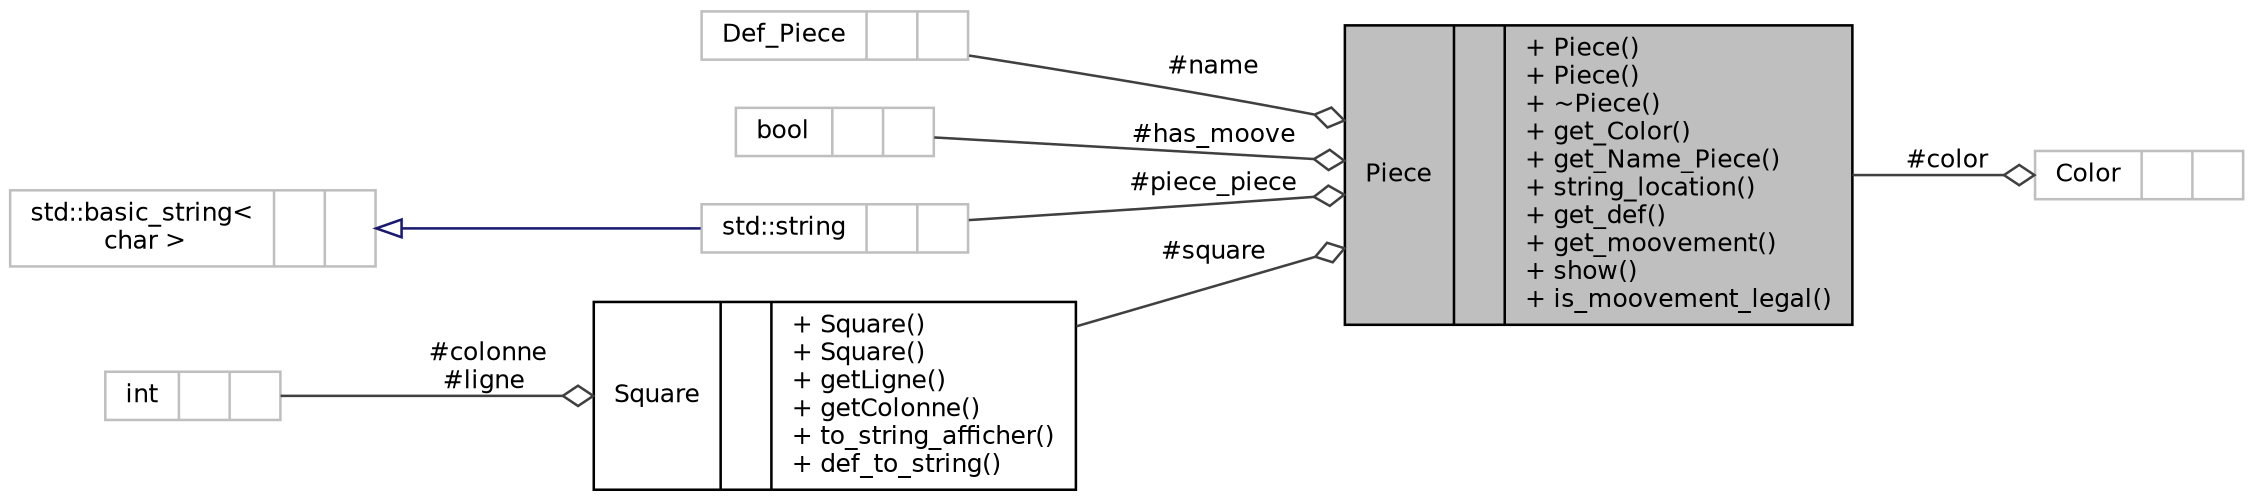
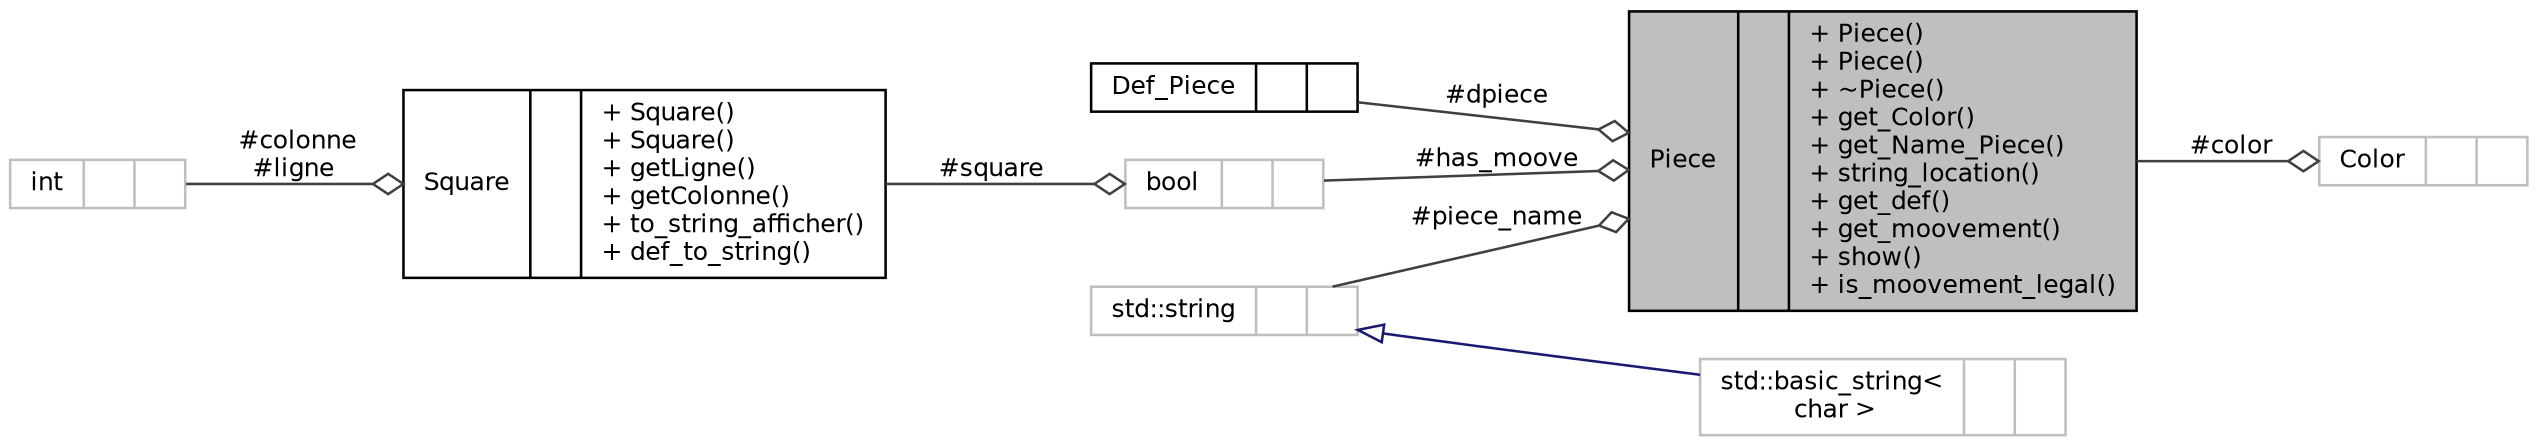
(835, 36) -> (1224, 88)
(1210, 67) -> (1493, 96)
(1210, 184) -> (1493, 218)
(551, 228) -> (1542, 355)
(1196, 292) -> (990, 184)
